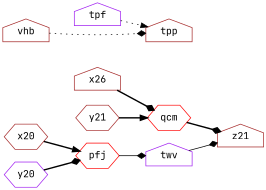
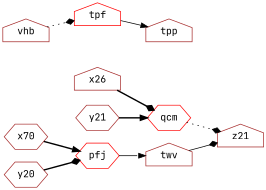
(97, 15) -> (97, 15)
(131, 23) -> (131, 23)
(93, 35) -> (57, 25)
(199, 126) -> (199, 126)
(26, 137) -> (26, 137)
(128, 156) -> (128, 156)
(169, 156) -> (169, 156)
(26, 175) -> (26, 175)
